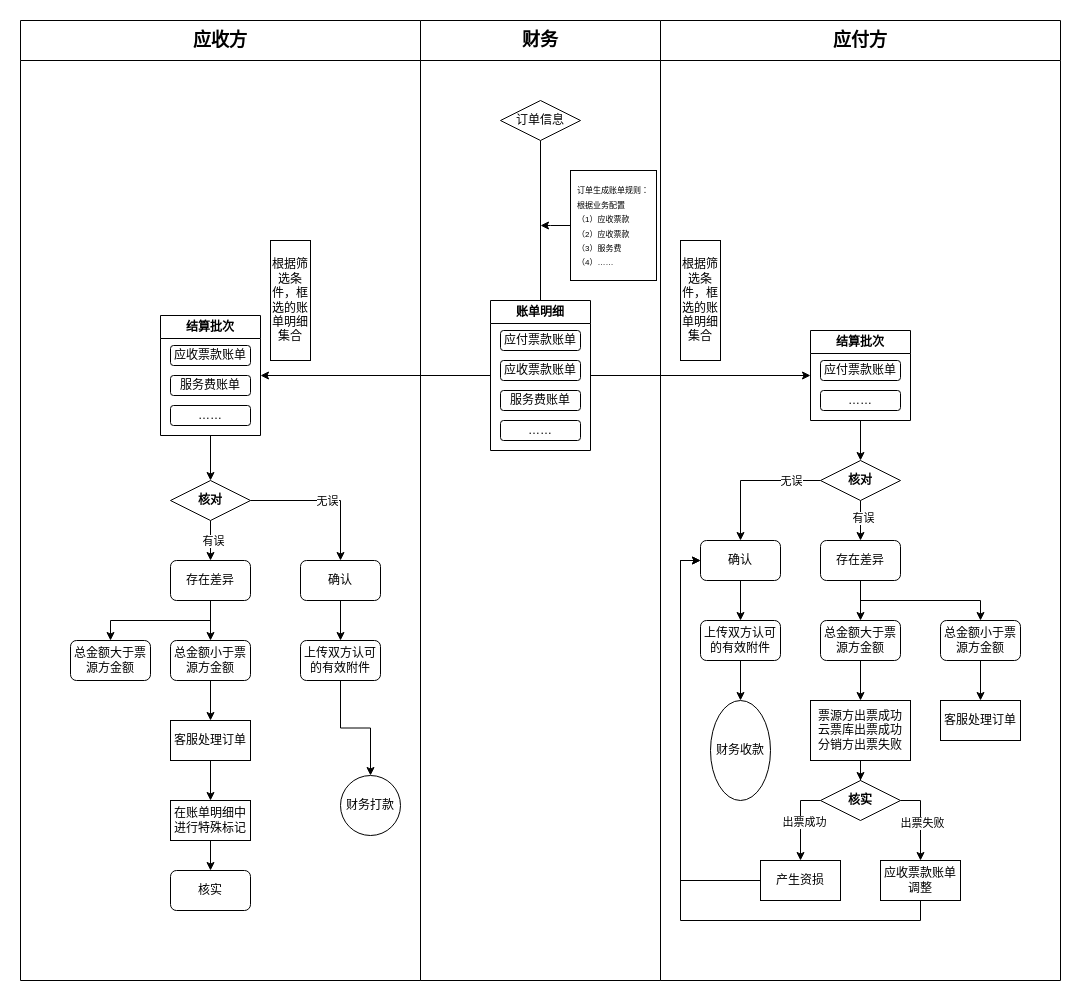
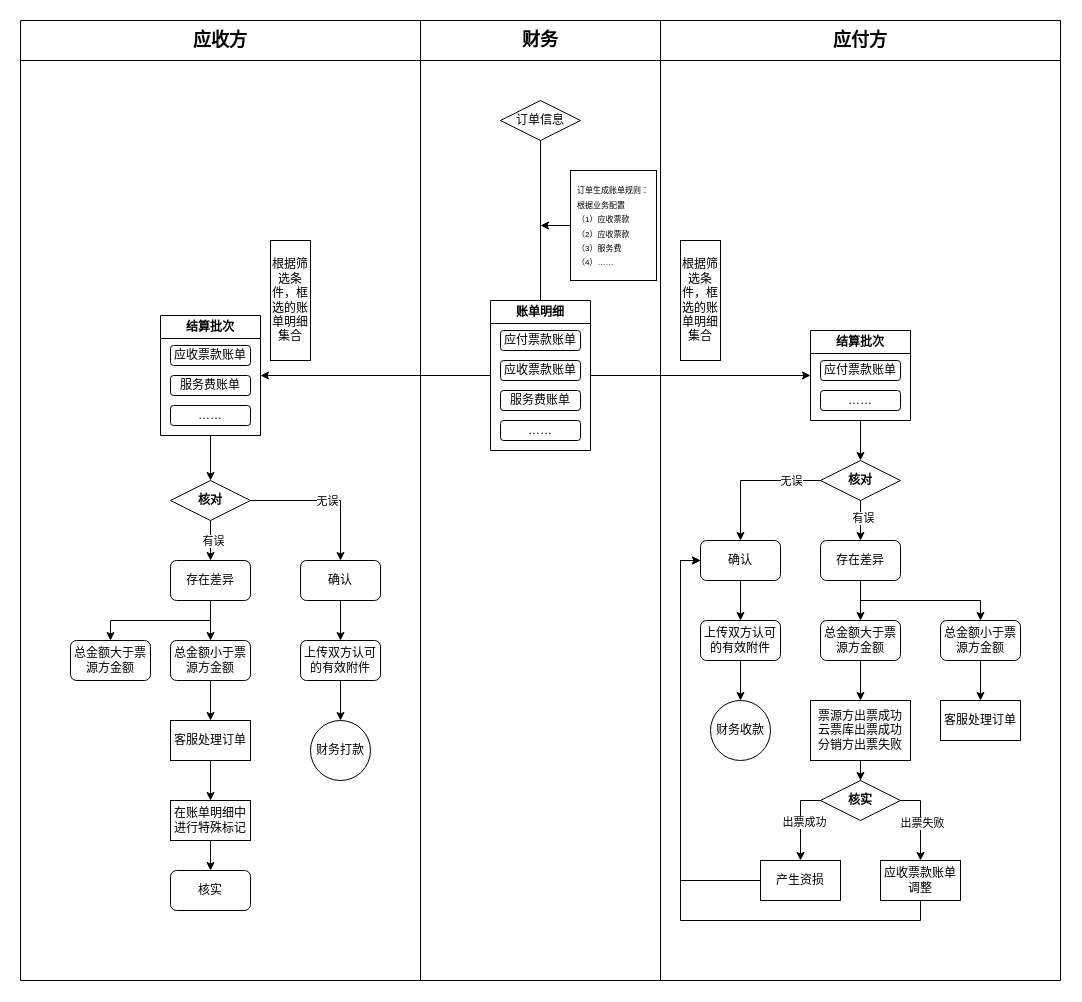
(741, 751) -> (741, 731)
(371, 806) -> (341, 751)
